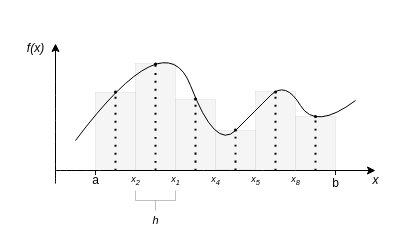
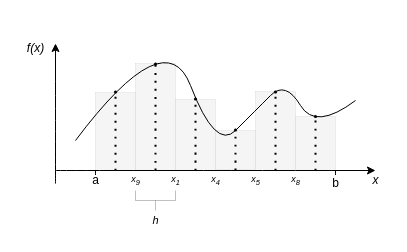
(136, 181) -> (136, 181)
